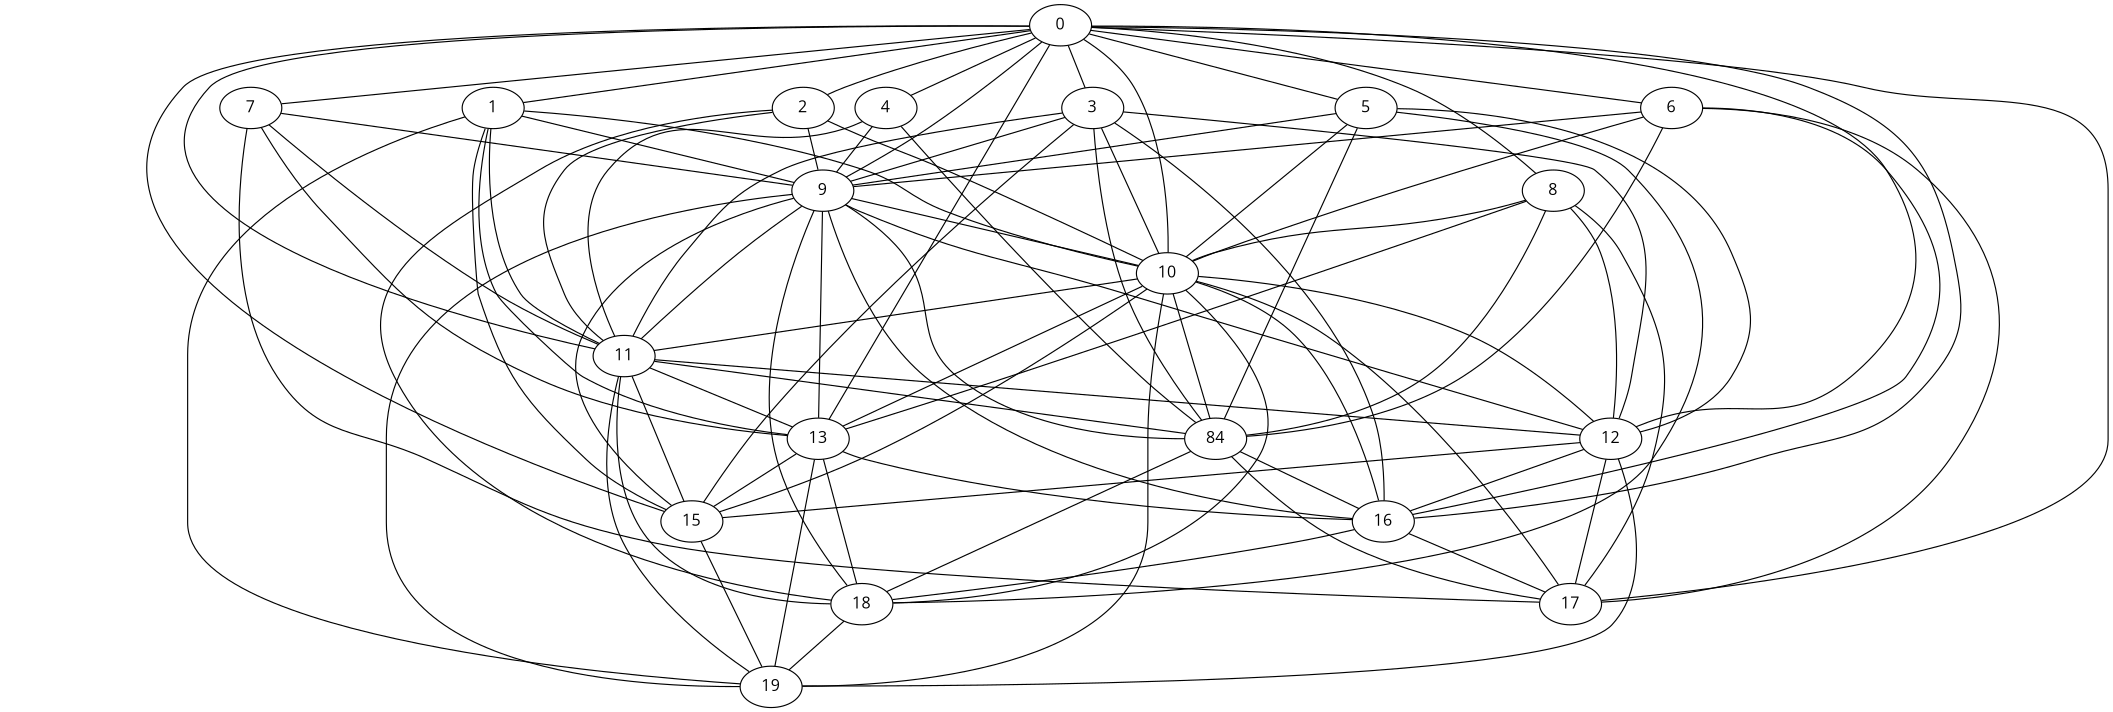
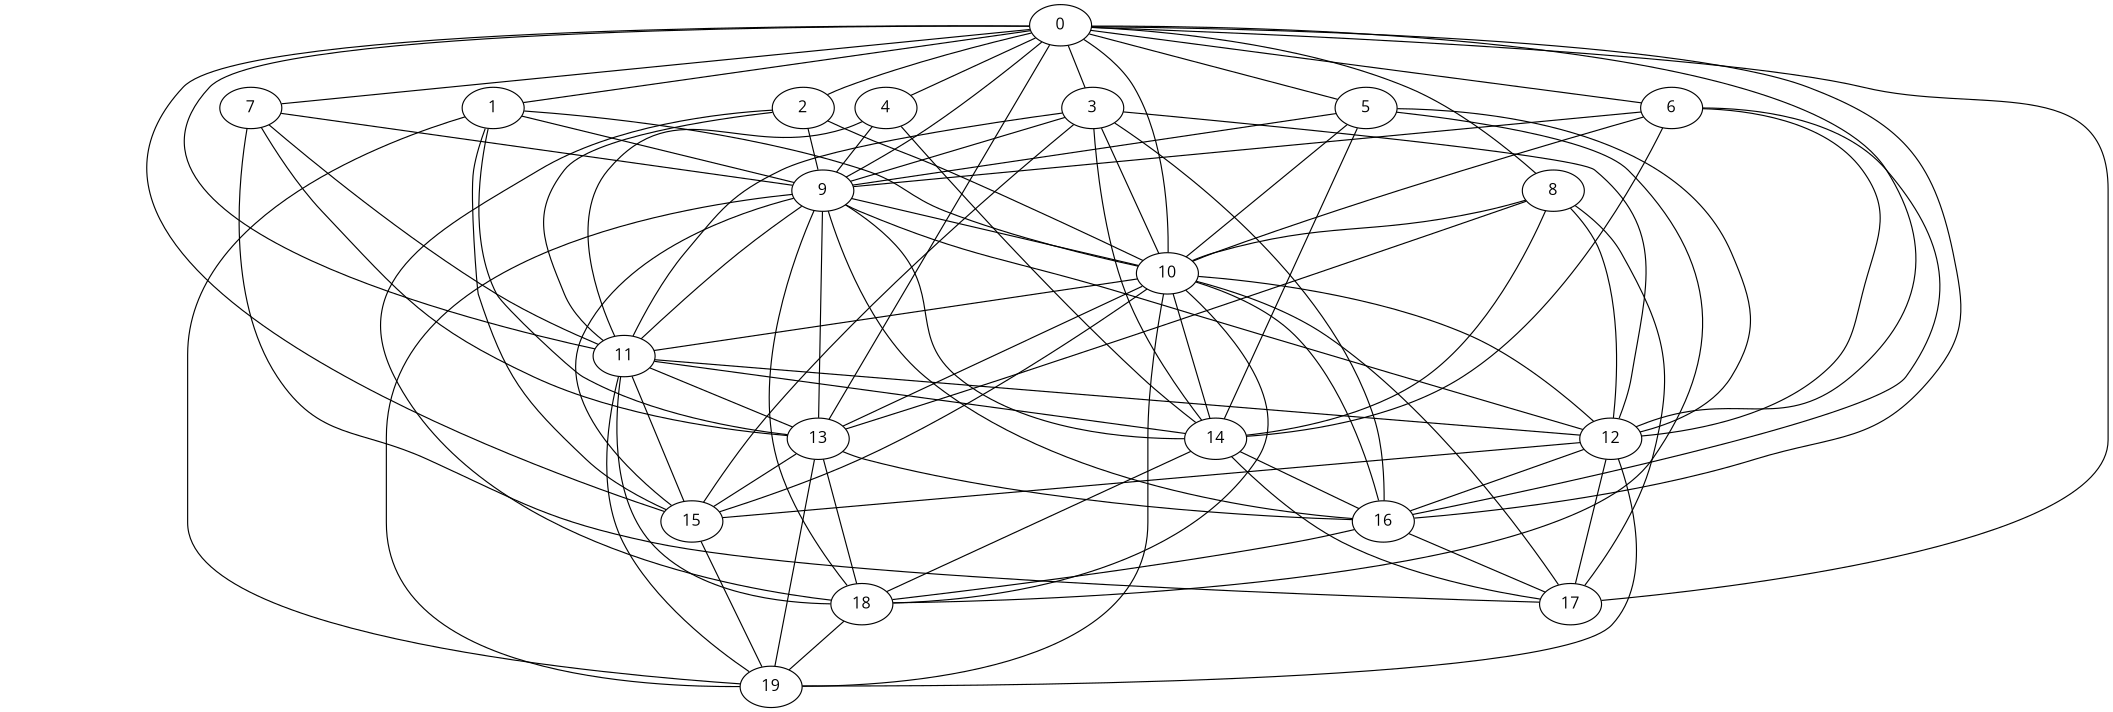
(504, 259) -> none
(1988, 386) -> (1865, 283)
(1216, 439) -> (1216, 439)
